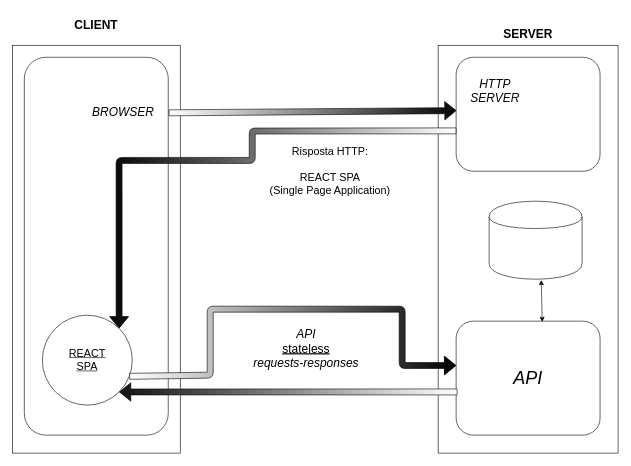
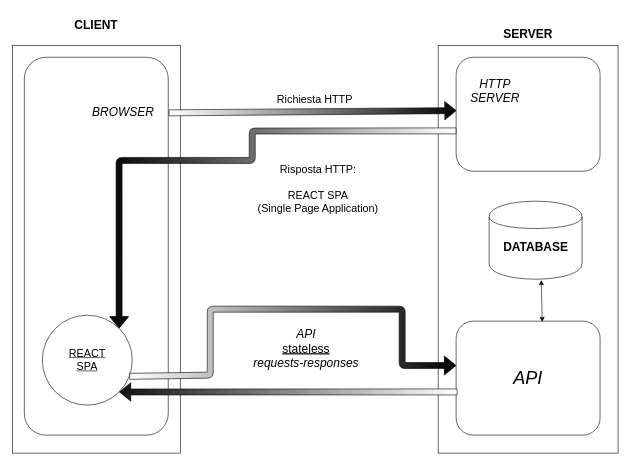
none -> (315, 99)
(330, 171) -> (318, 189)
none -> (536, 246)
